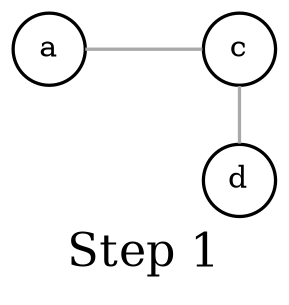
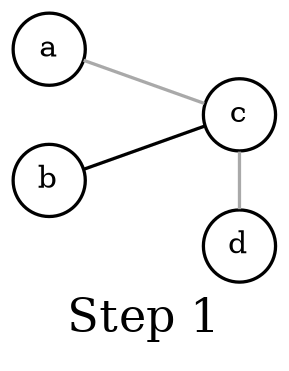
none -> (49, 180)
